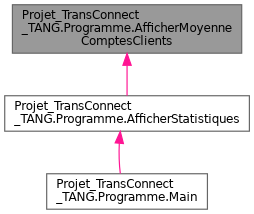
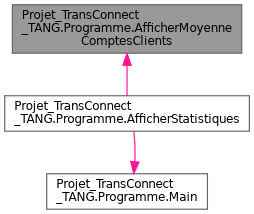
(119, 158) -> (135, 147)
